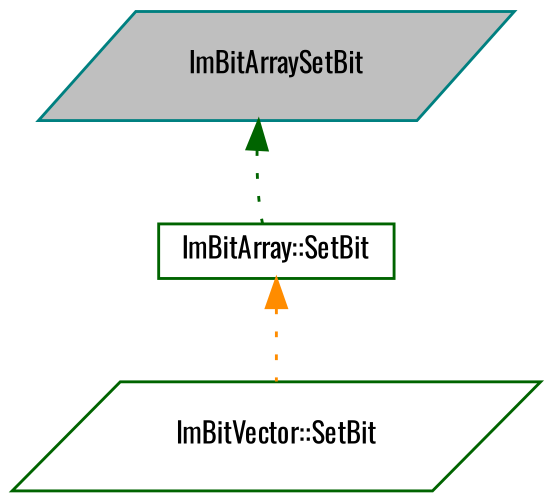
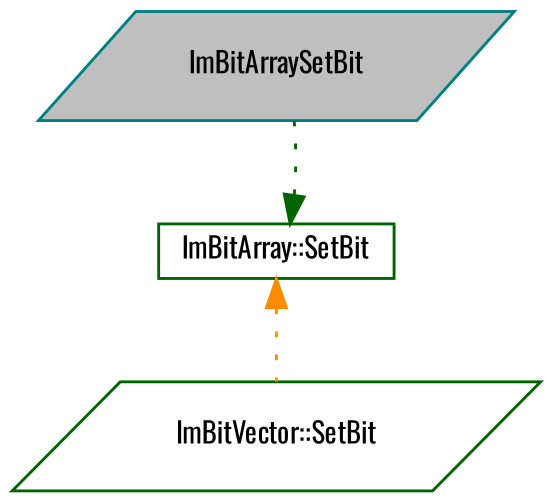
(258, 187) -> (296, 158)
